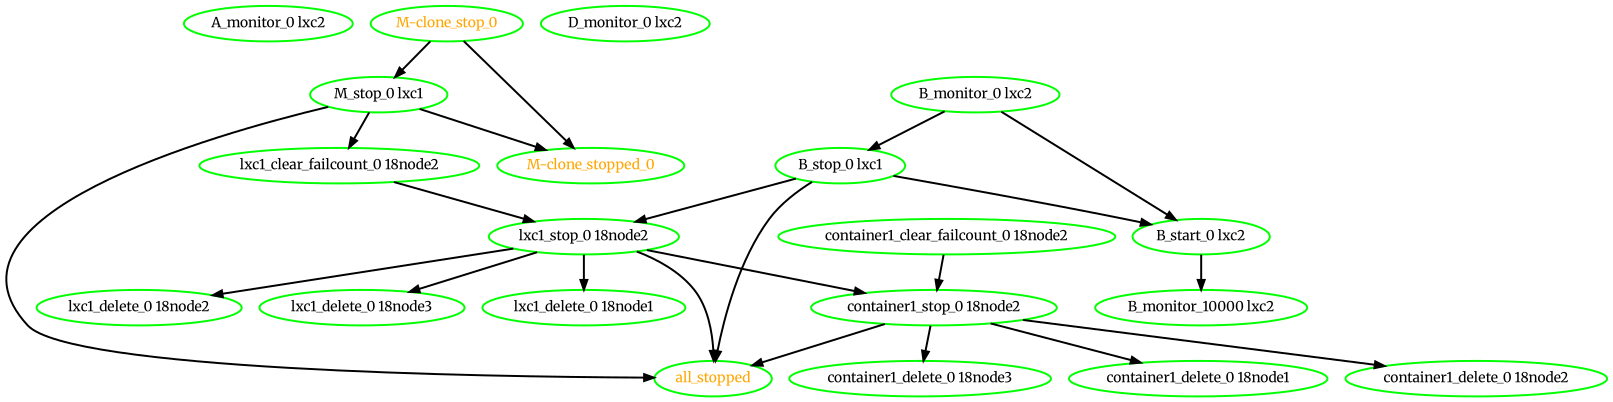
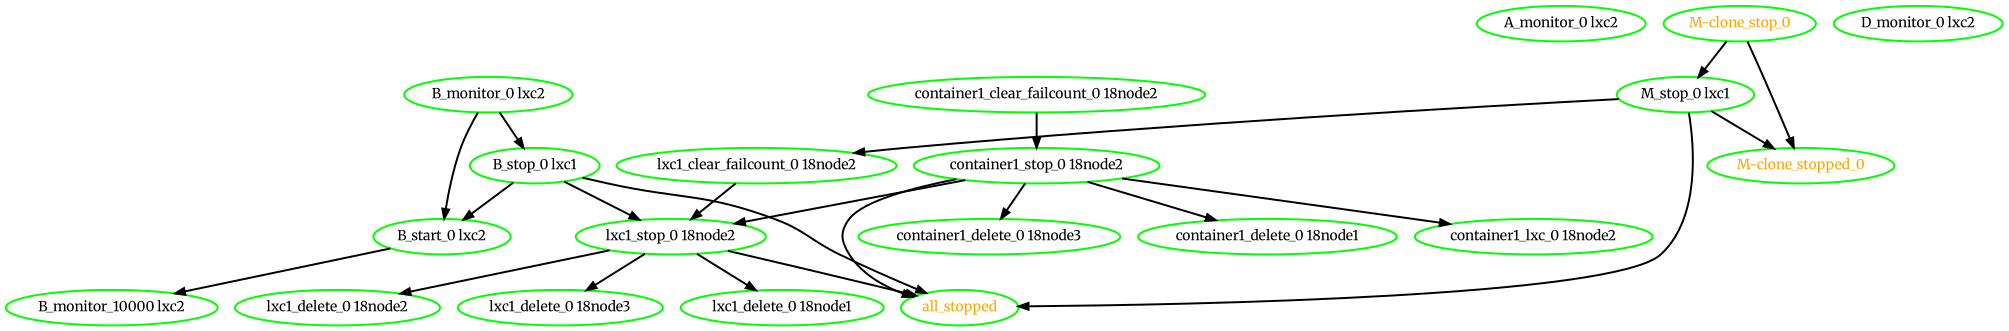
(751, 271) -> (855, 201)
(1476, 379) -> (1534, 237)
